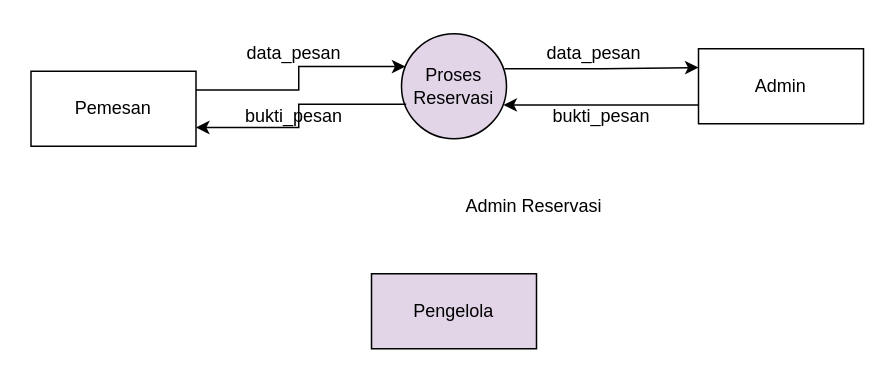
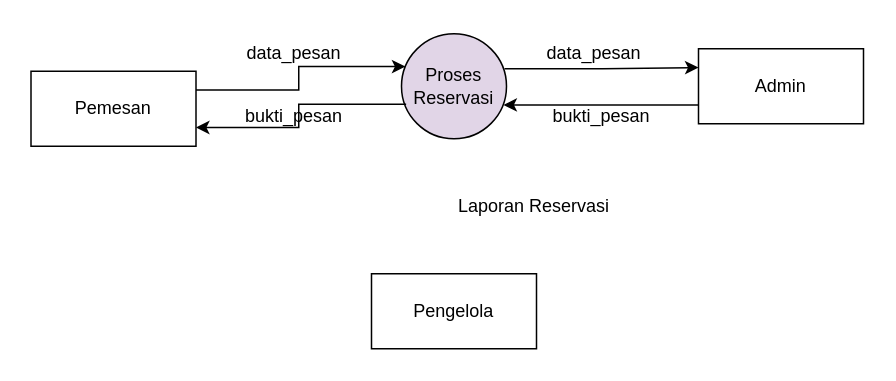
(534, 206) -> (534, 206)
(454, 311) -> (454, 311)
